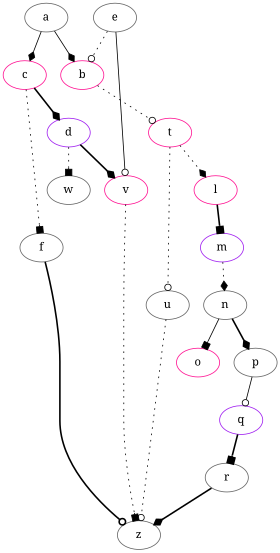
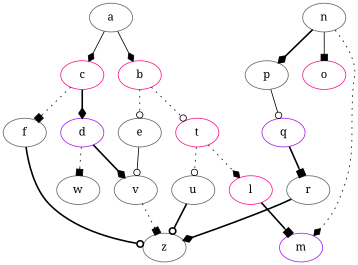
(100, 44) -> (140, 101)
(126, 190) -> (136, 190)
(223, 272) -> (352, 130)
(154, 417) -> (180, 216)
